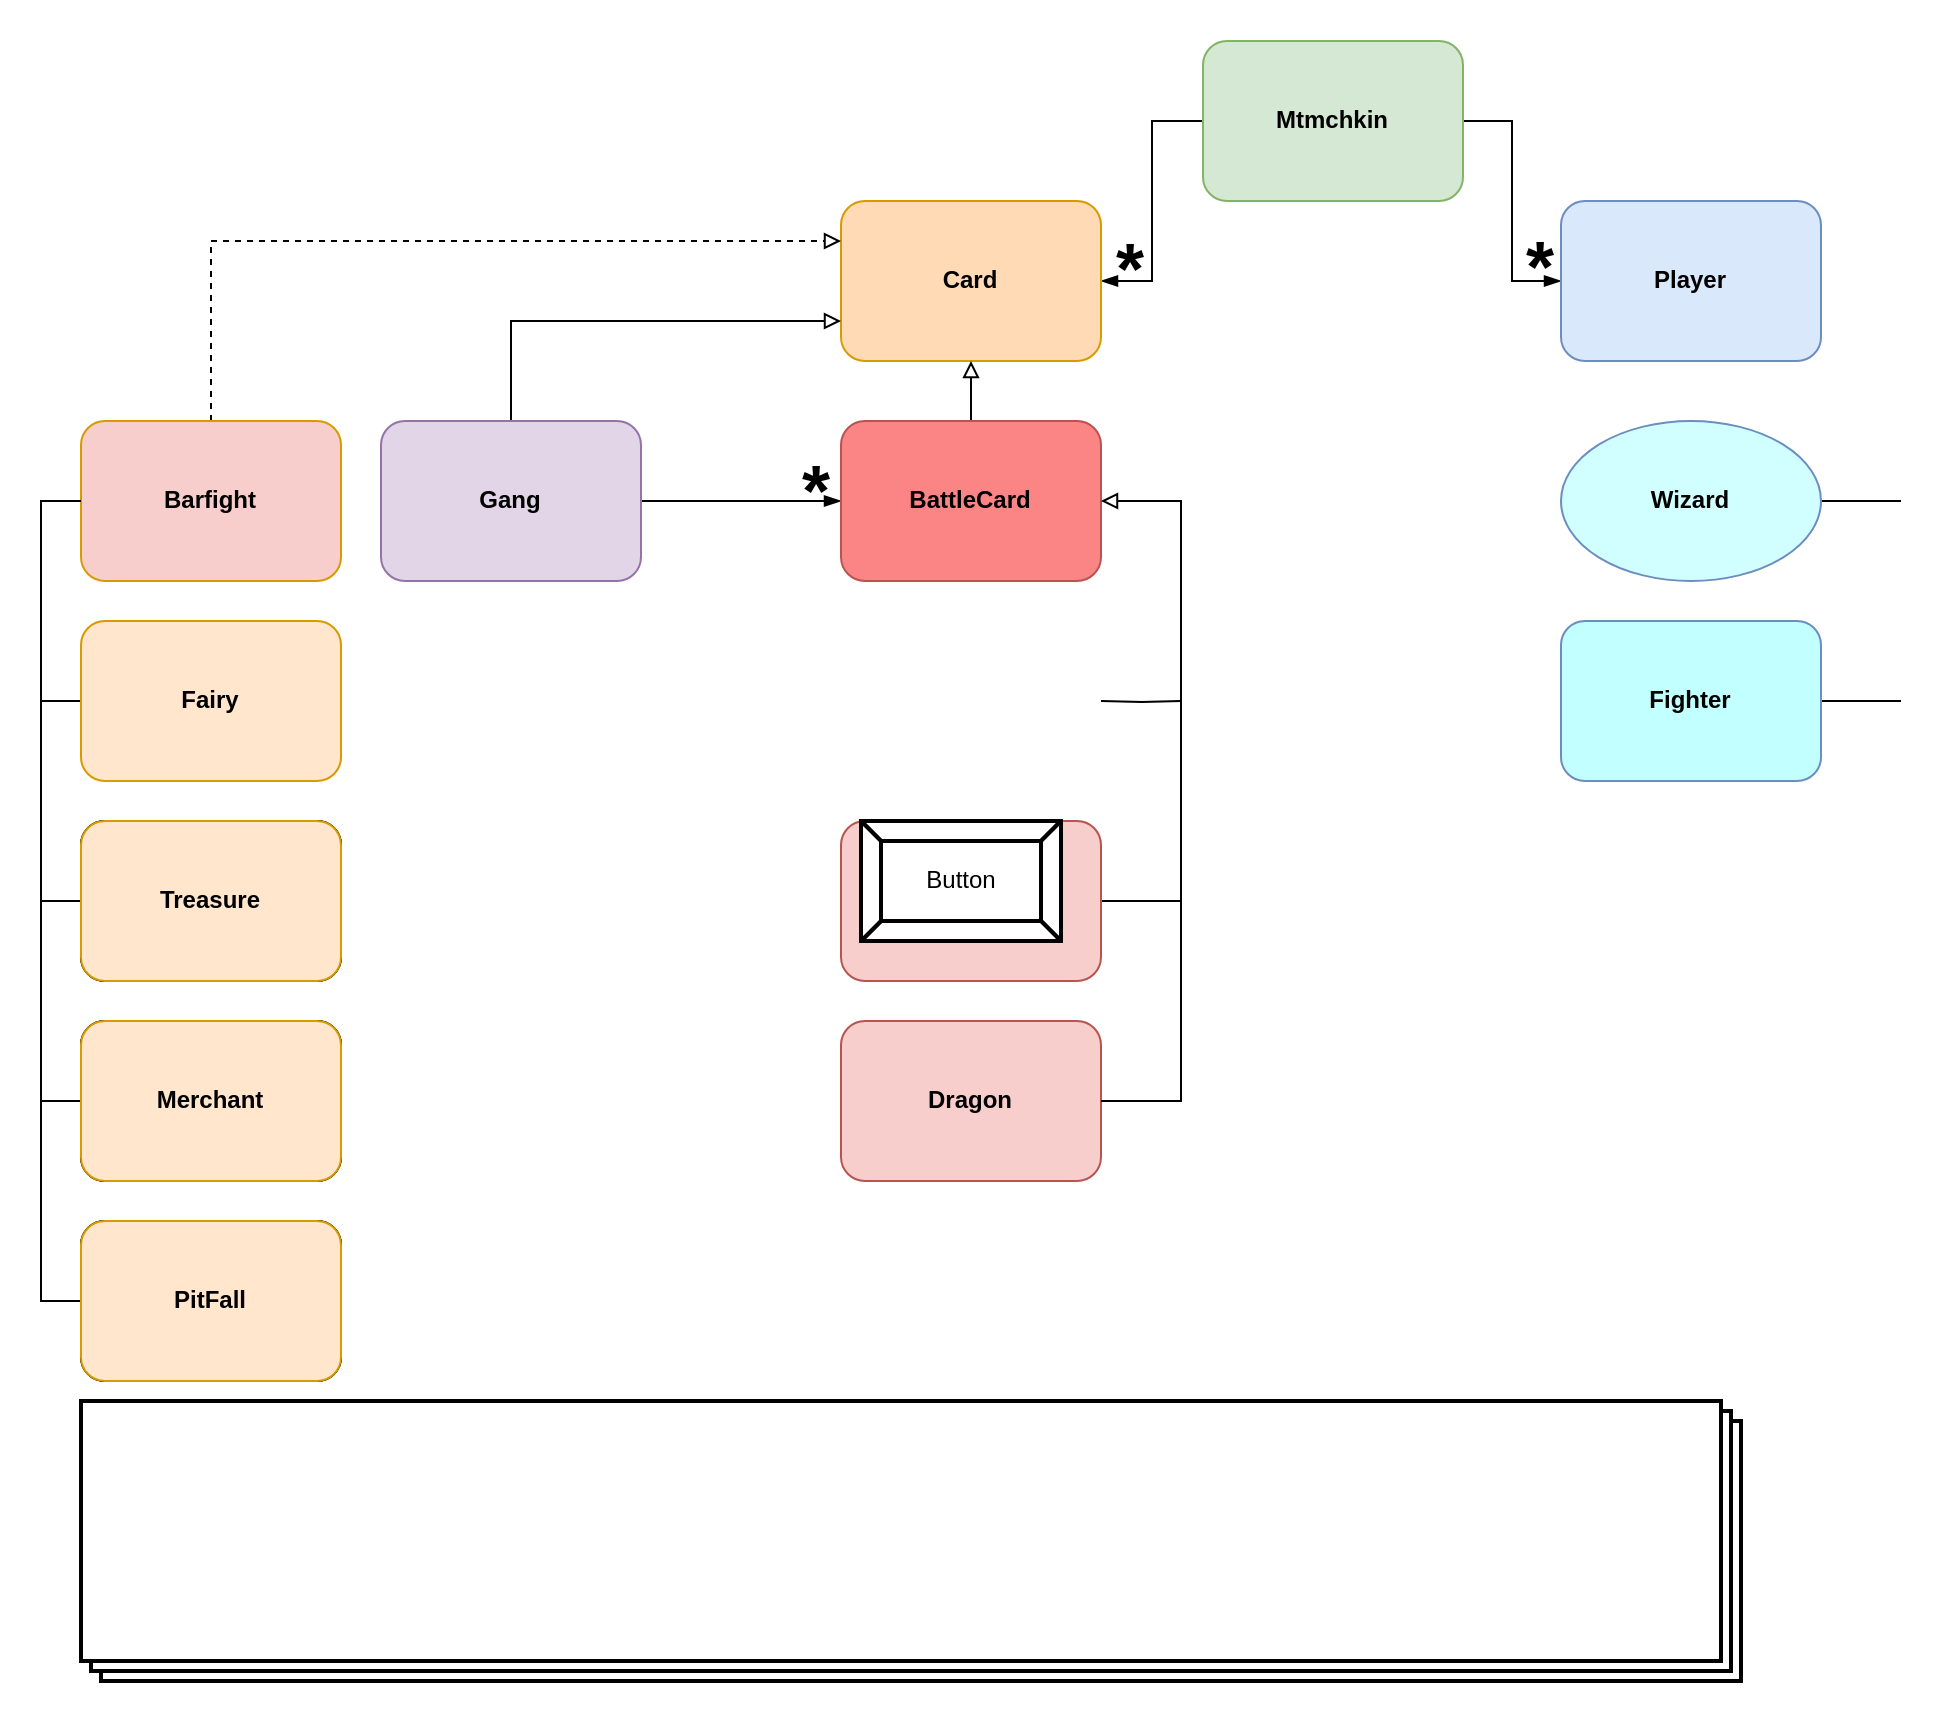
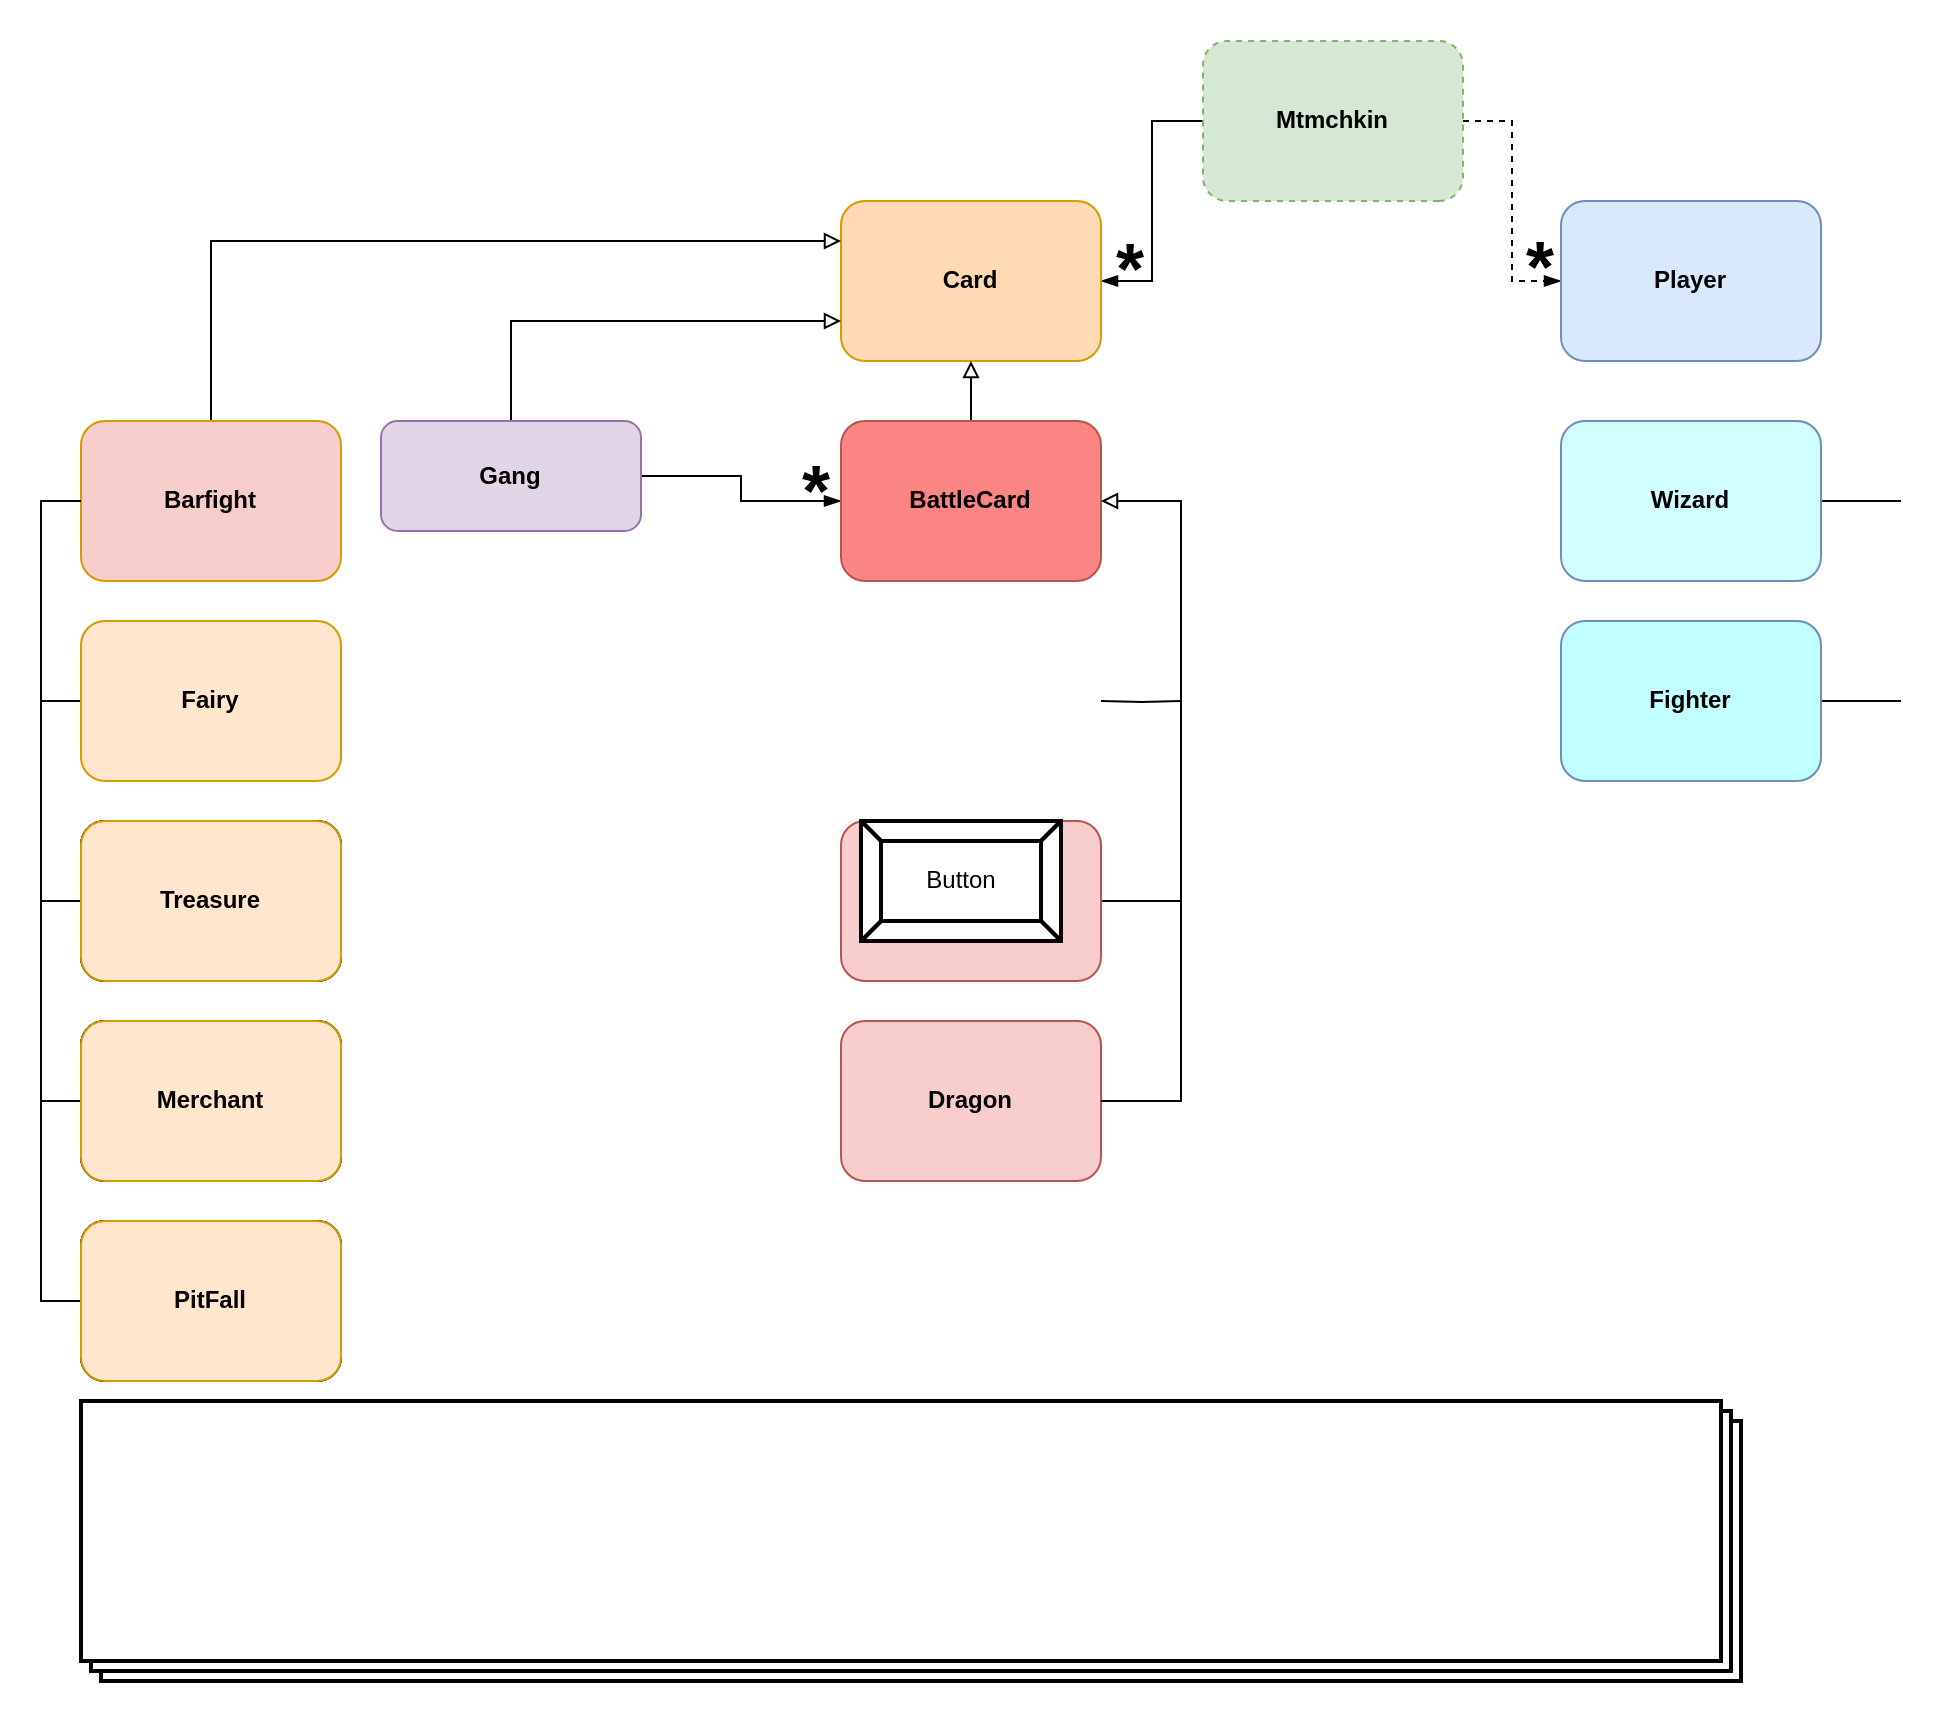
(1333, 121) -> (1333, 121)
(1512, 192) -> (1512, 192)
(428, 241) -> (428, 241)
(511, 501) -> (511, 476)
(1691, 501) -> (1691, 501)
